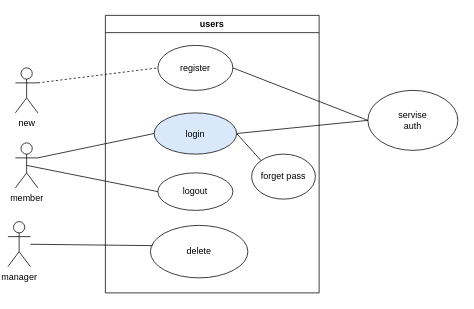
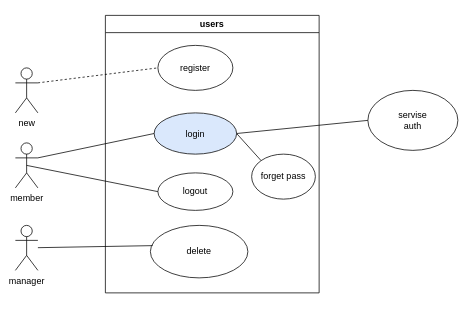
(300, 94) -> none
(19, 244) -> (27, 248)
